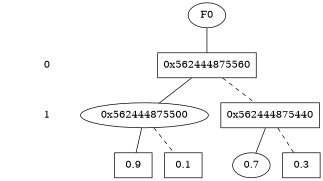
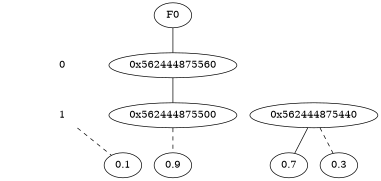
(207, 65) -> (173, 65)
(239, 90) -> none
(270, 115) -> (314, 115)
(139, 140) -> (173, 140)
(164, 140) -> (94, 142)
(133, 165) -> (173, 165)
(183, 165) -> (123, 165)
(301, 165) -> (339, 165)
